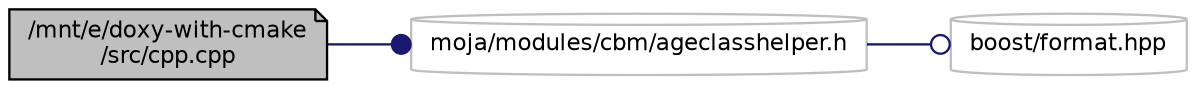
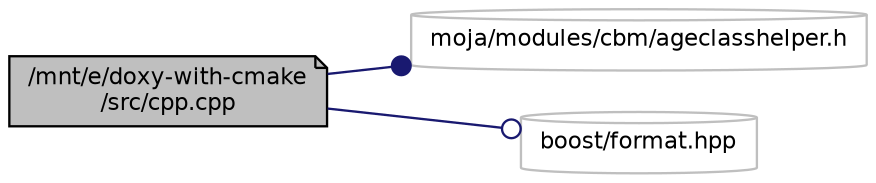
(899, 44) -> (415, 118)
